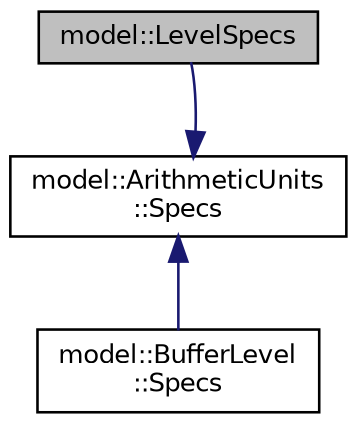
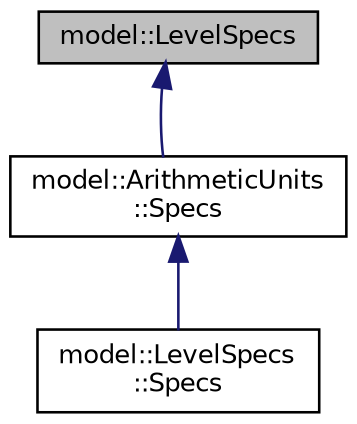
(195, 97) -> (161, 123)
(178, 371) -> (178, 371)
